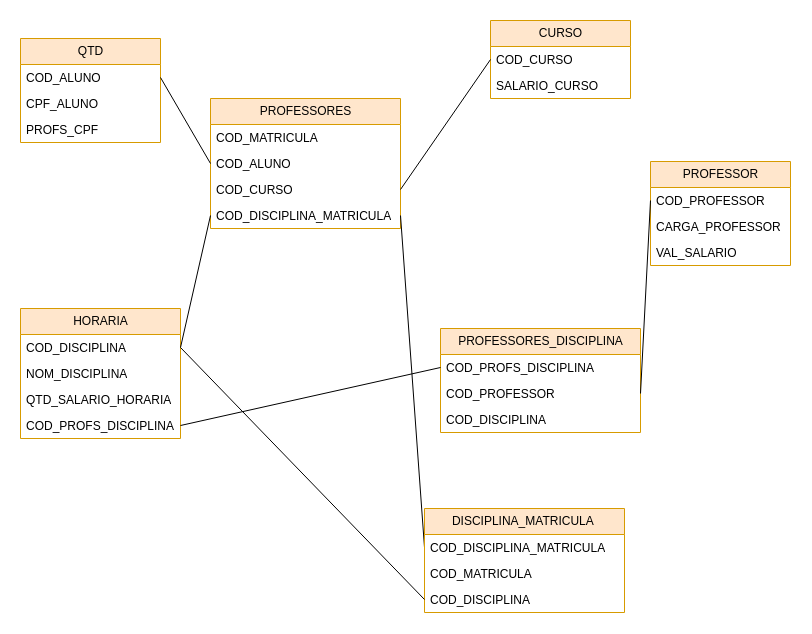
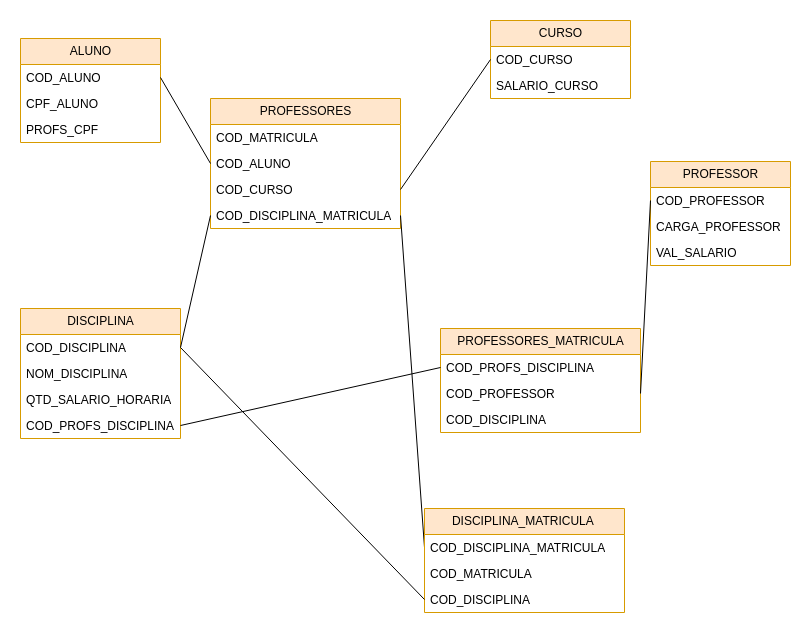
(91, 52) -> (91, 52)
(101, 322) -> (101, 322)
(541, 342) -> (541, 342)
